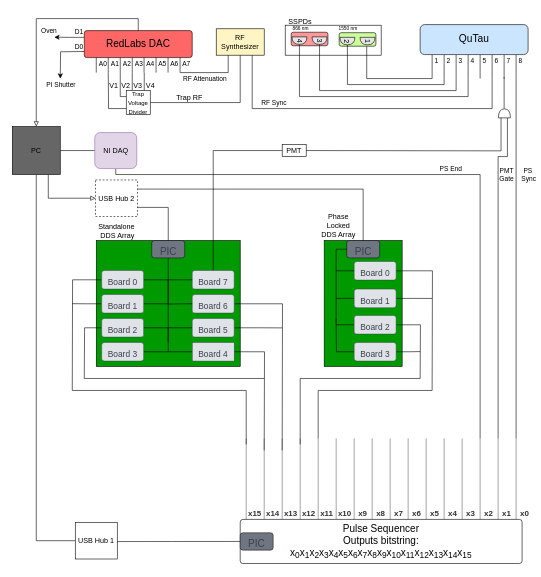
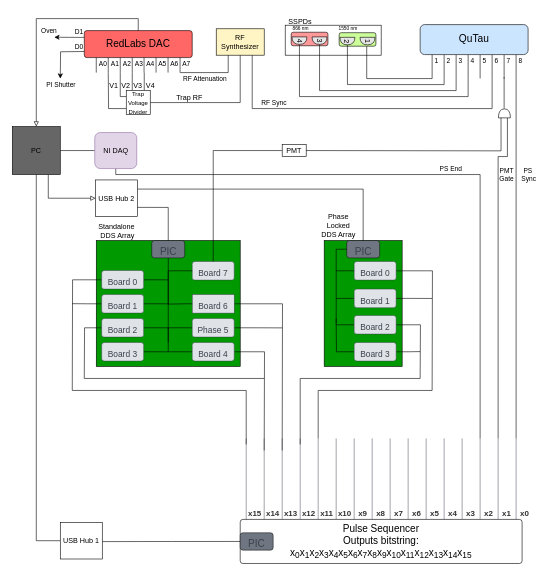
(117, 198) -> (117, 198)
(213, 280) -> (213, 271)
(213, 304) -> (213, 304)
(213, 328) -> (213, 328)
(213, 352) -> (213, 352)
(96, 541) -> (81, 541)
